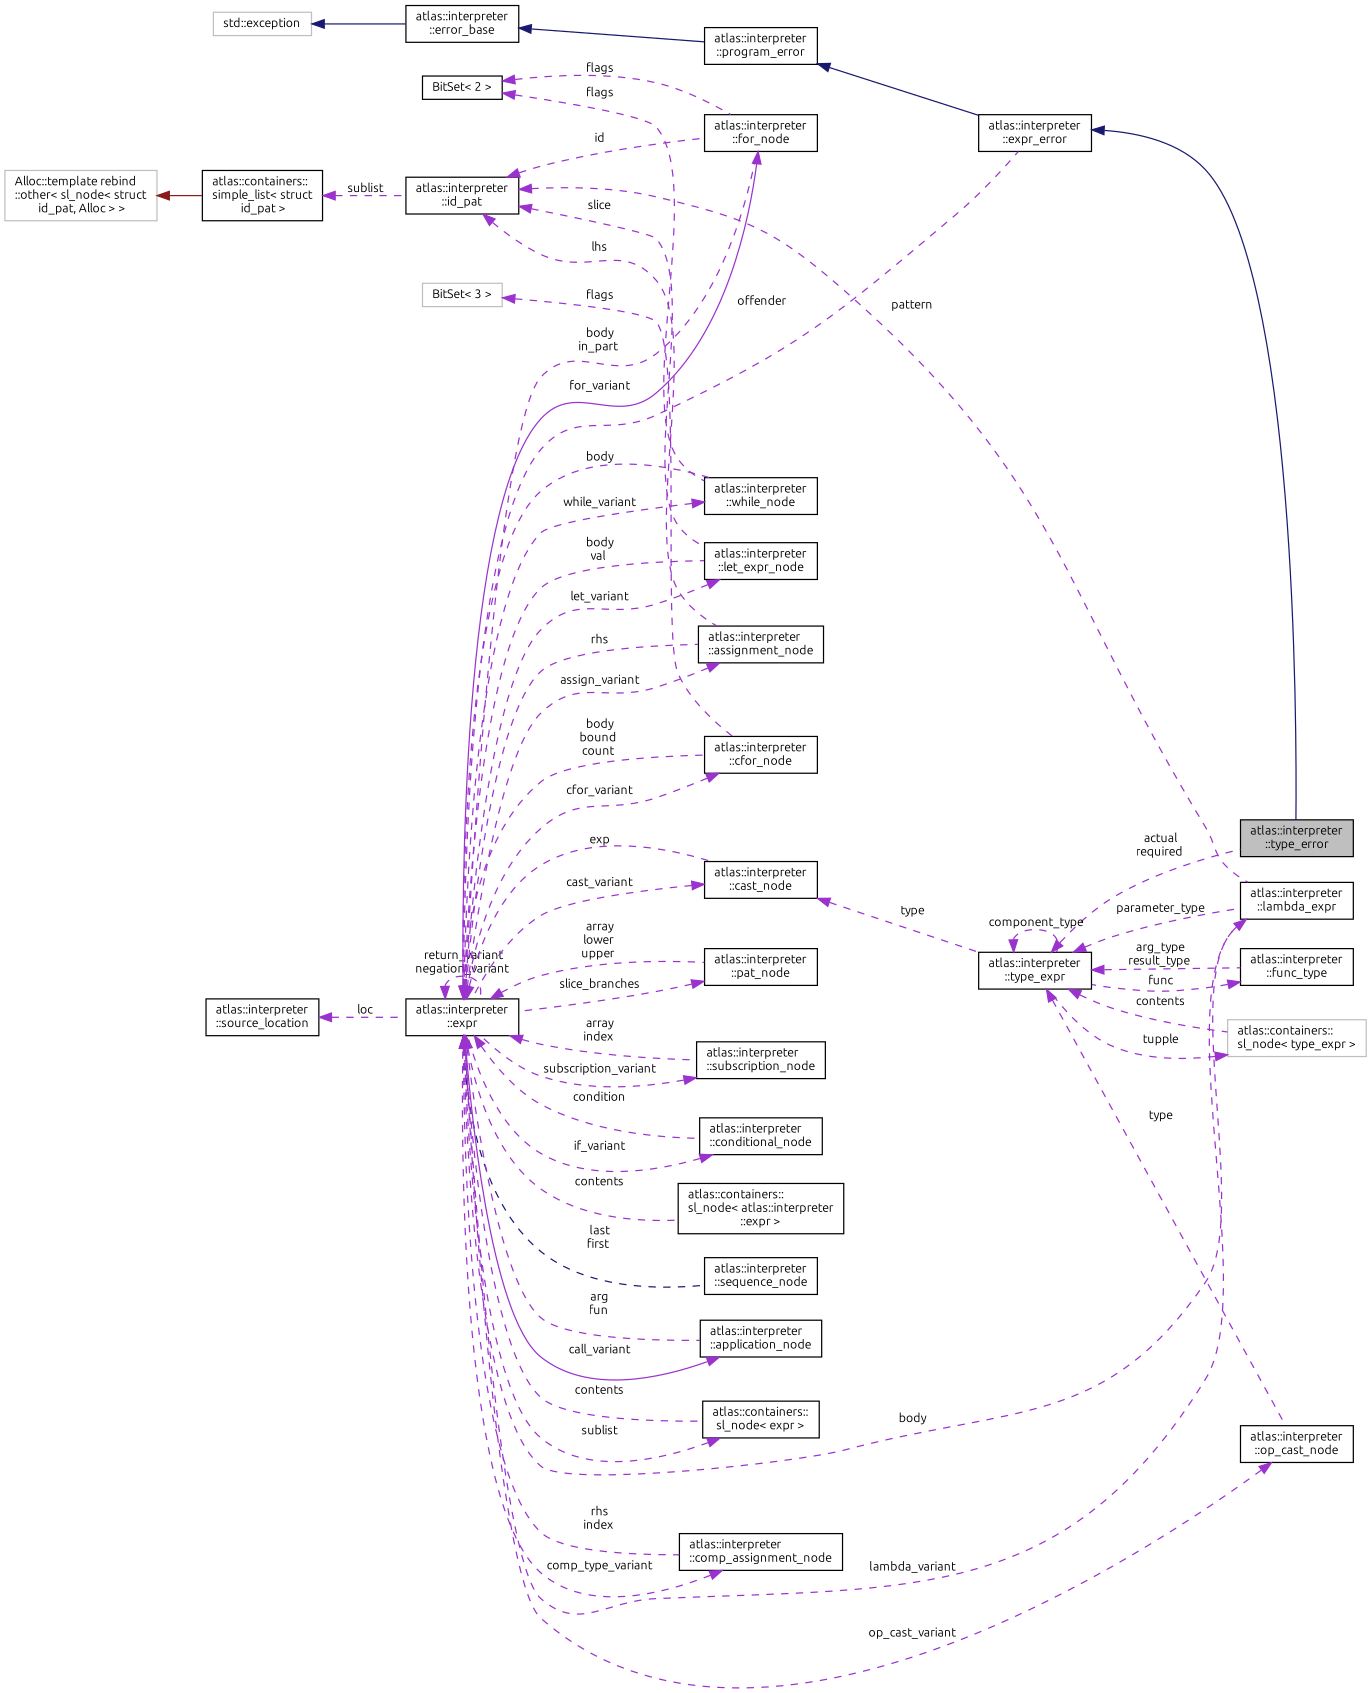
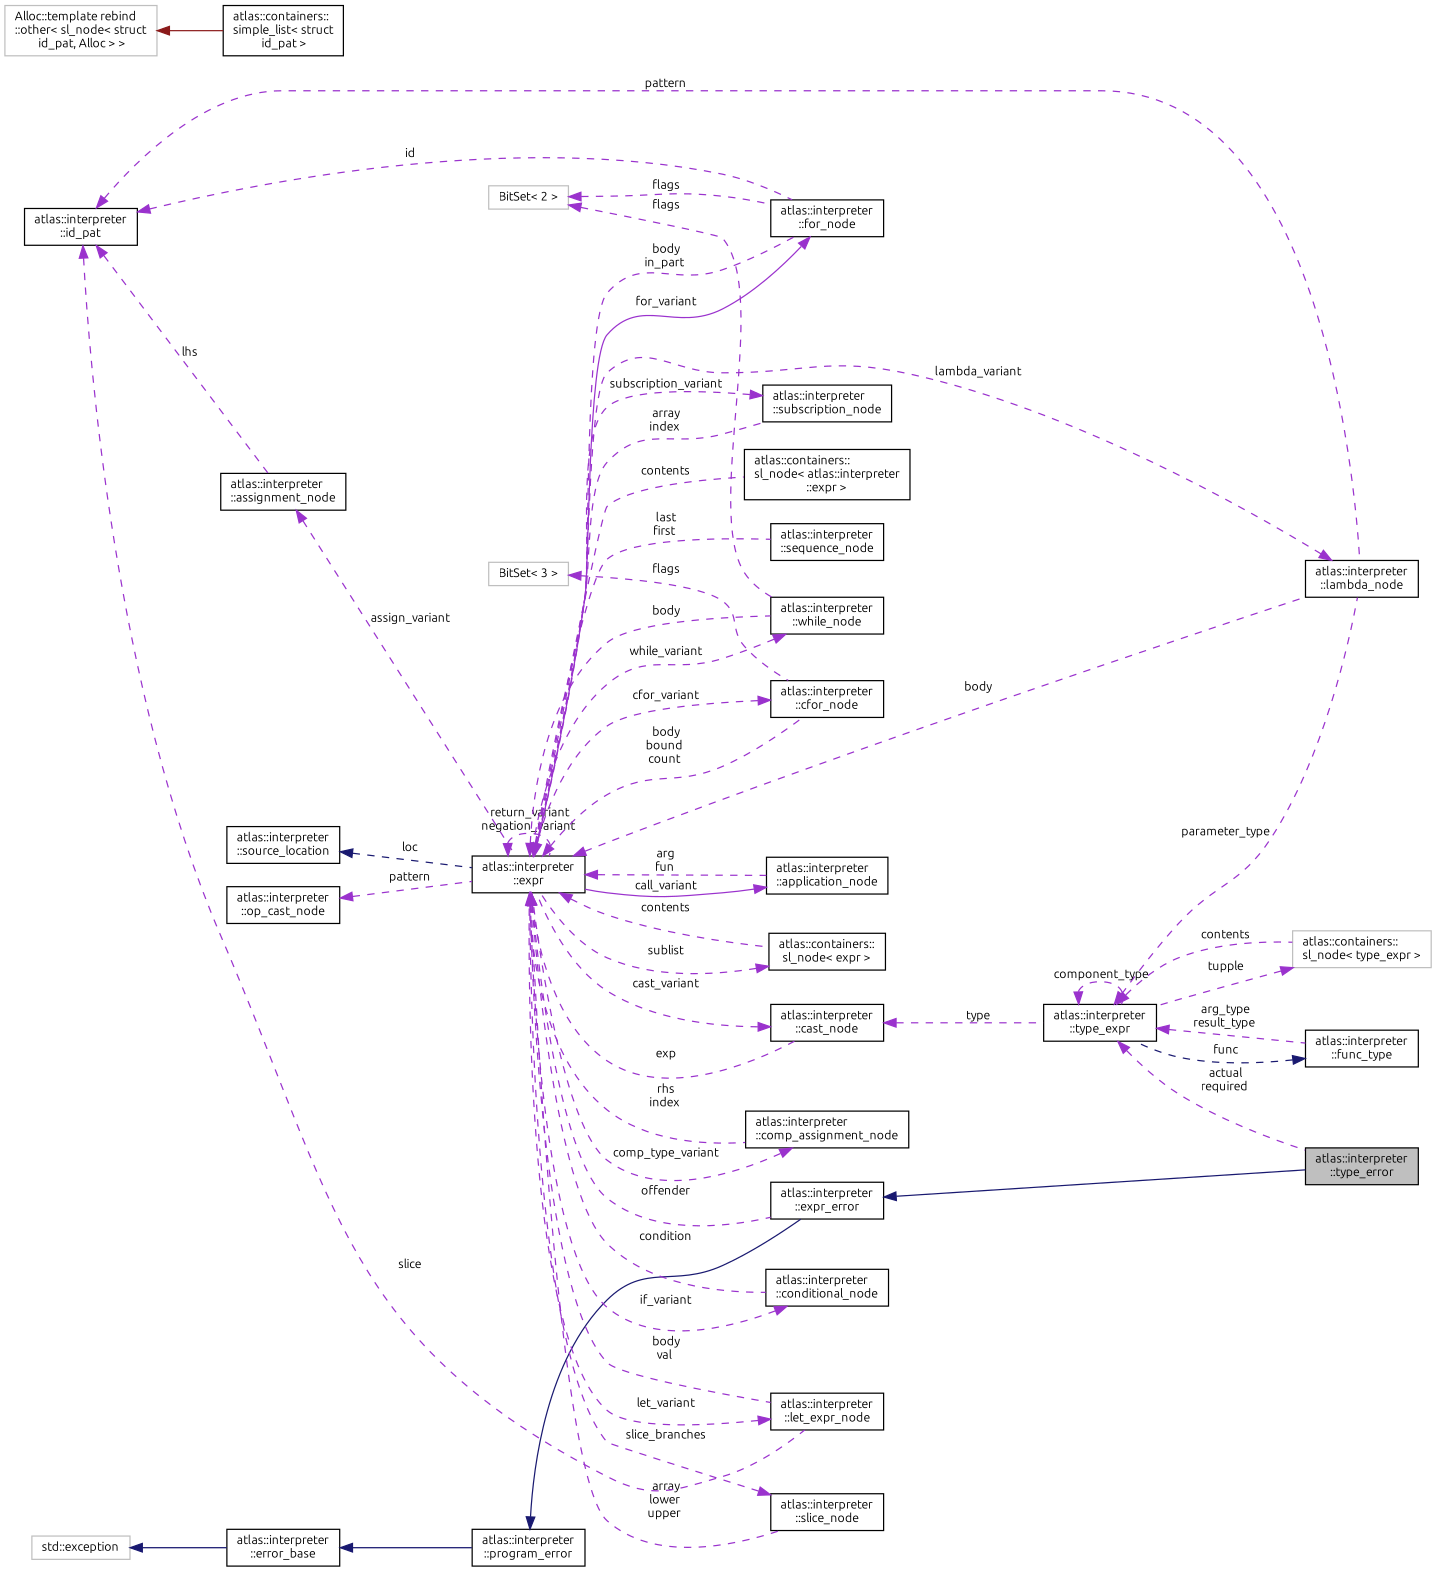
(462, 88) -> (529, 197)
(370, 196) -> none
(505, 746) -> none
(1297, 901) -> (1362, 579)
(761, 967) -> (827, 1512)
(1160, 991) -> (1212, 1062)
(369, 1017) -> (412, 860)
(1169, 1213) -> none
(522, 1233) -> (604, 564)
(911, 1634) -> (409, 877)
